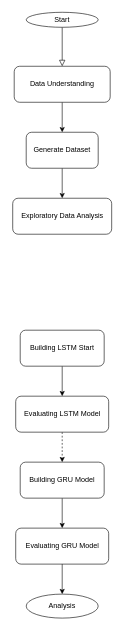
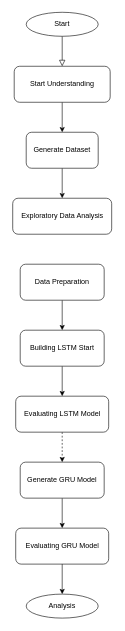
(62, 20) -> (62, 24)
(62, 84) -> (62, 84)
none -> (62, 282)
none -> (62, 324)
(62, 480) -> (62, 480)
